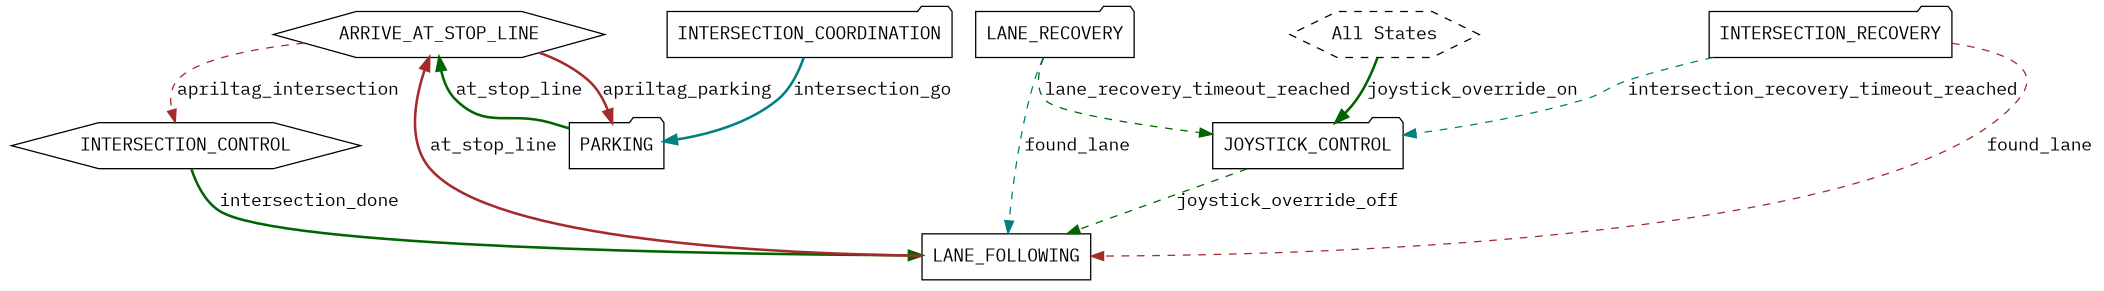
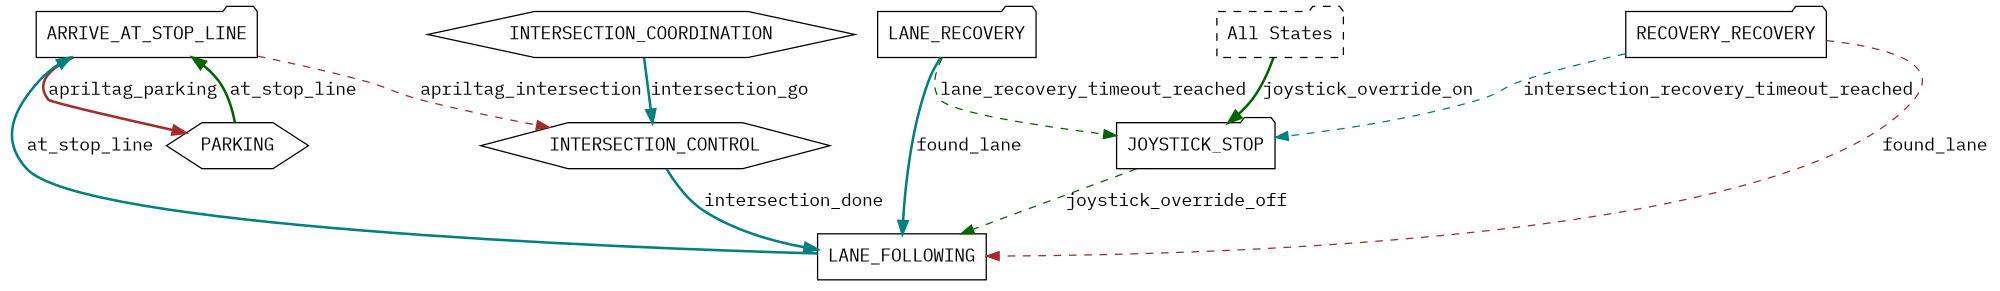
(439, 34) -> (147, 34)
(810, 34) -> (641, 34)
(1385, 34) -> (1280, 34)
(1831, 34) -> (1726, 34)
(753, 116) -> (647, 84)
(1021, 138) -> (913, 137)
(617, 146) -> (237, 146)
(1308, 146) -> (1196, 146)
(618, 234) -> (356, 230)
(537, 247) -> (726, 223)
